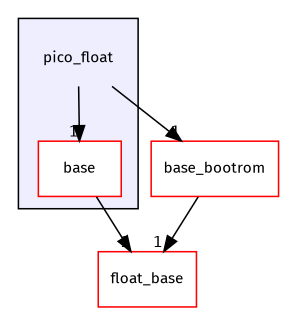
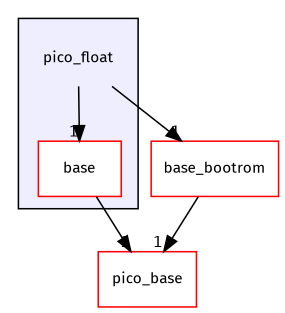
(147, 279) -> (147, 279)
